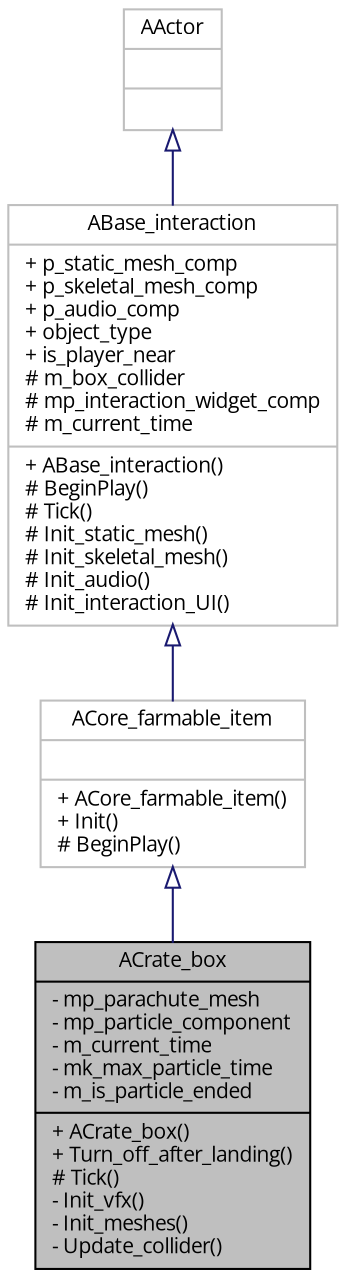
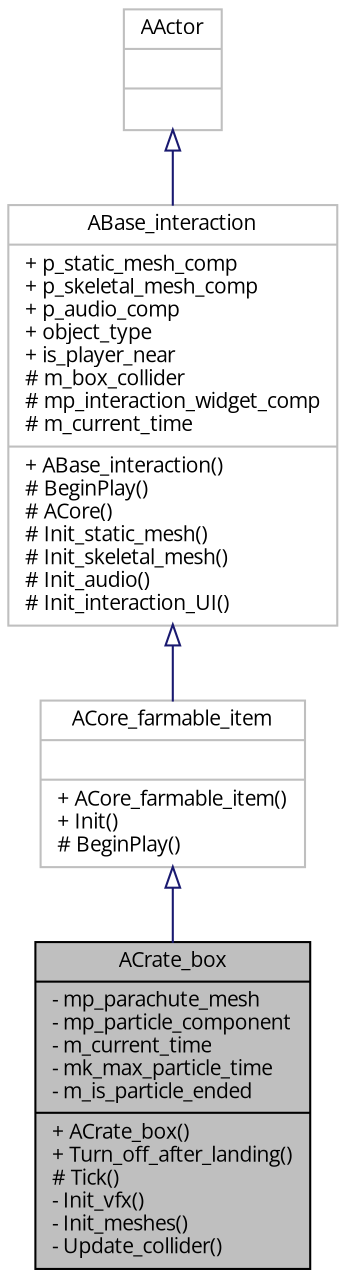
(59, 512) -> (70, 512)
